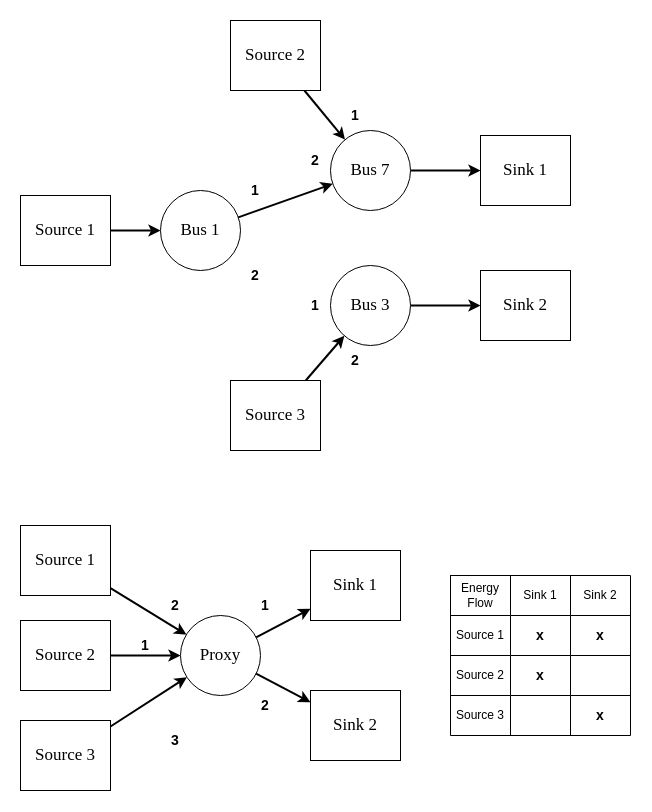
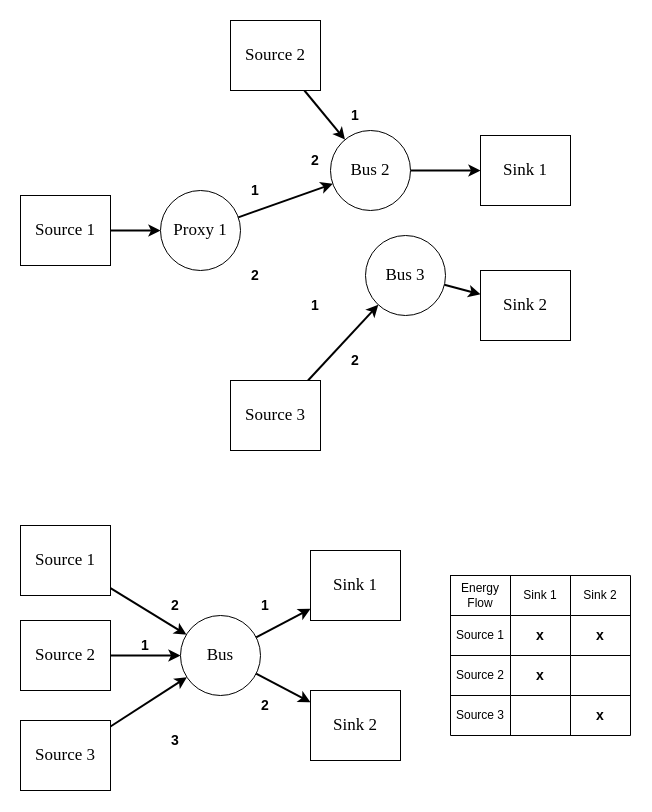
(371, 171) -> (371, 171)
(201, 231) -> (201, 231)
(371, 306) -> (406, 276)
(221, 656) -> (221, 656)
